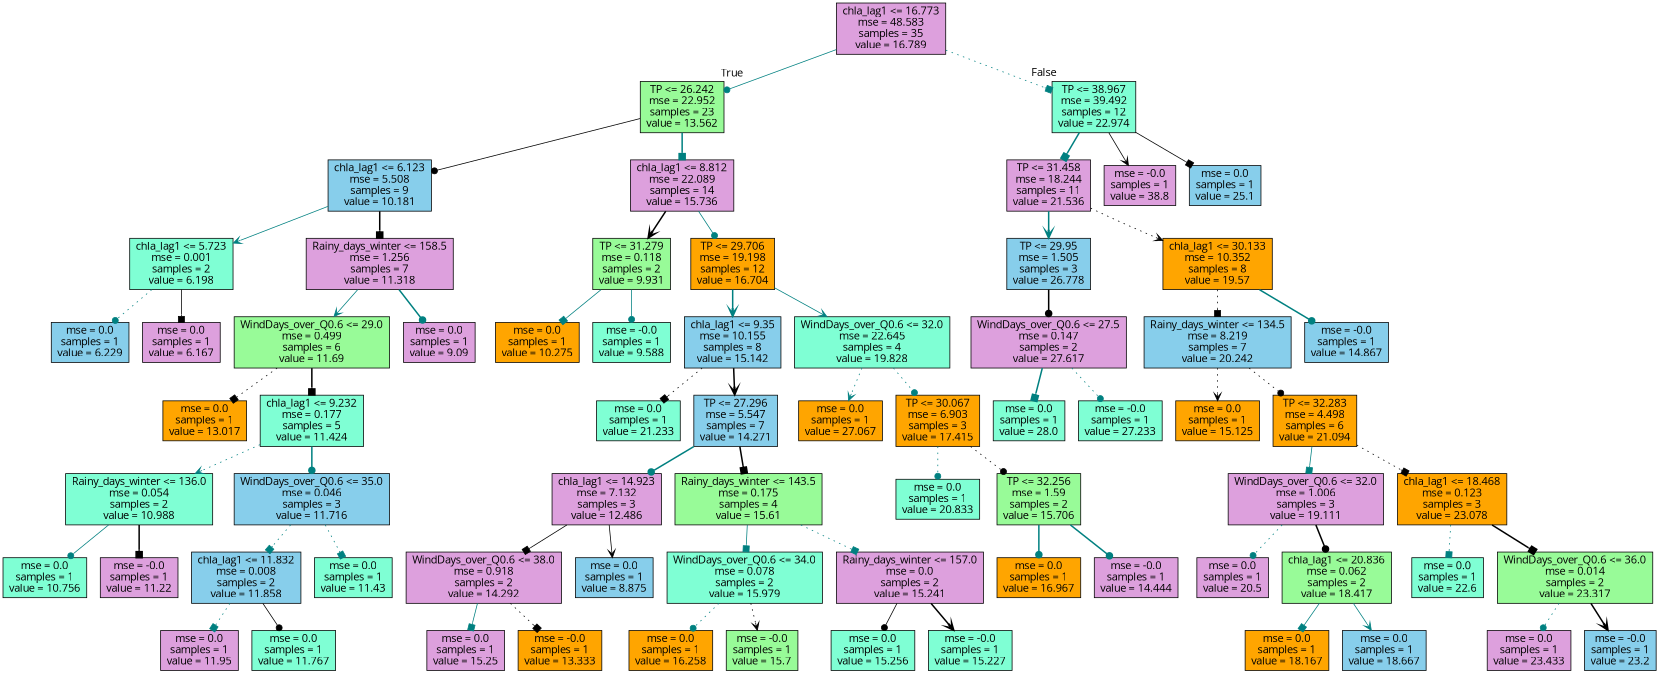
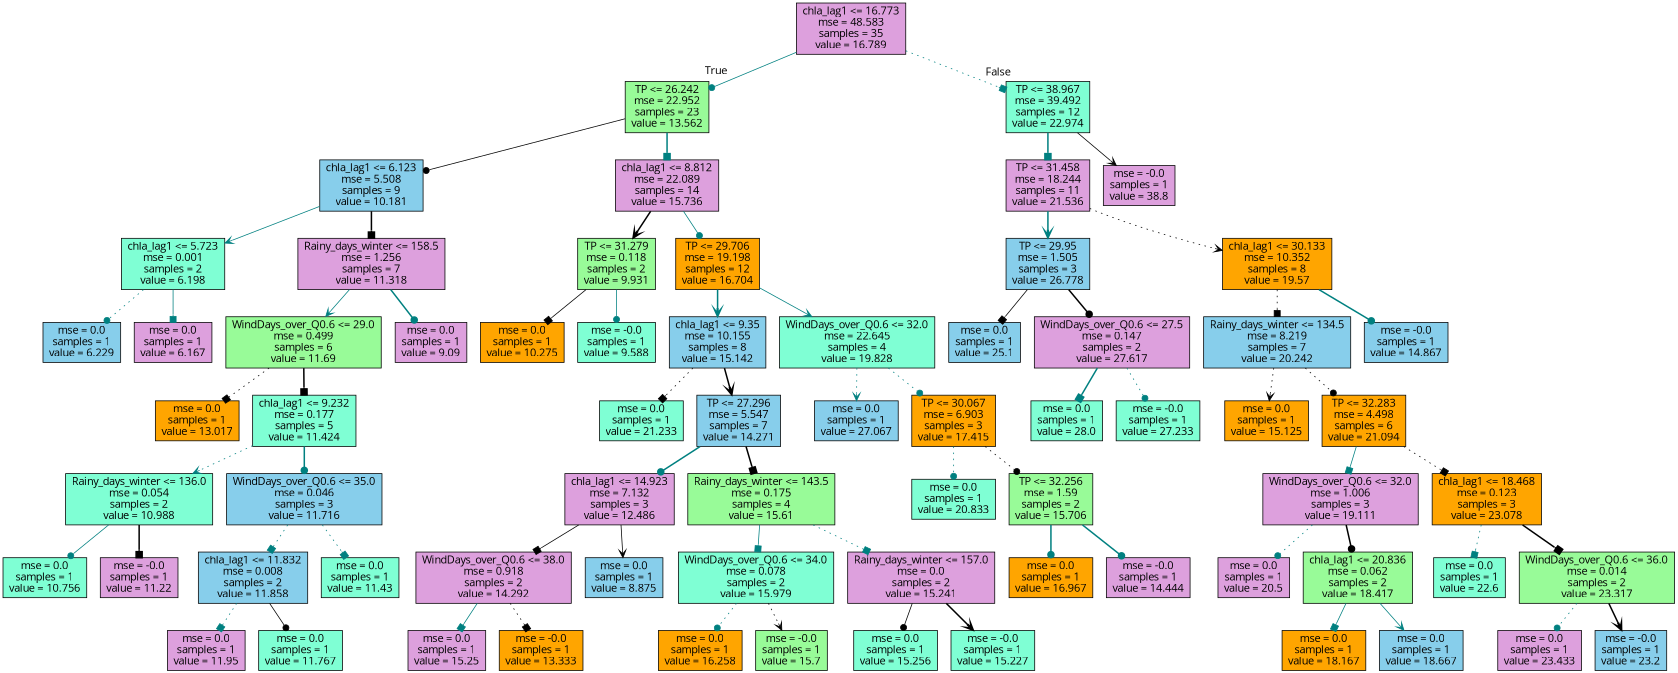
(1161, 147) -> (1016, 303)
(181, 302) -> (173, 302)
(584, 304) -> (569, 304)
(841, 421) -> (856, 421)
